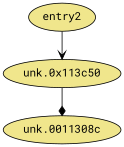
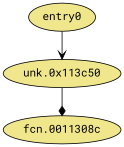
(62, 17) -> (62, 17)
(62, 130) -> (62, 130)
